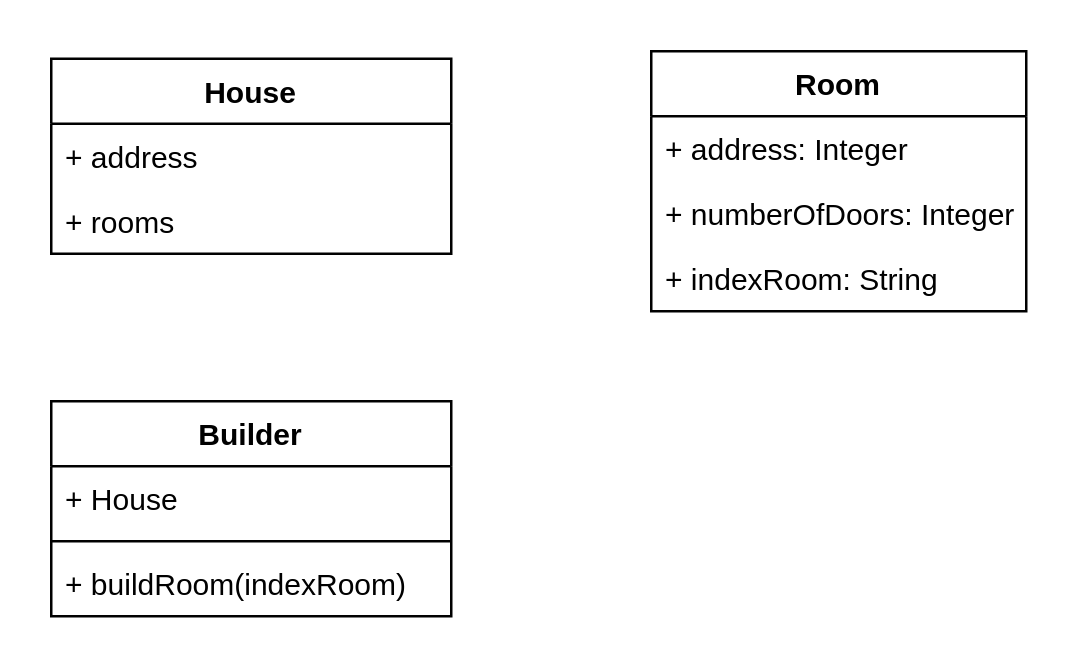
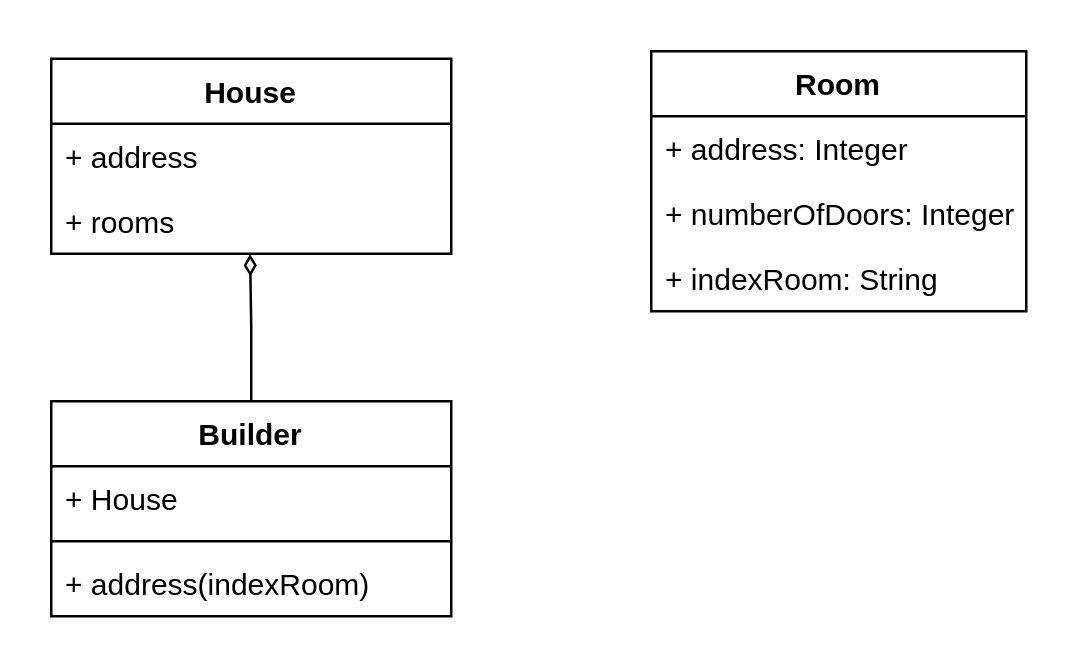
none -> (251, 338)
(234, 585) -> (225, 585)
